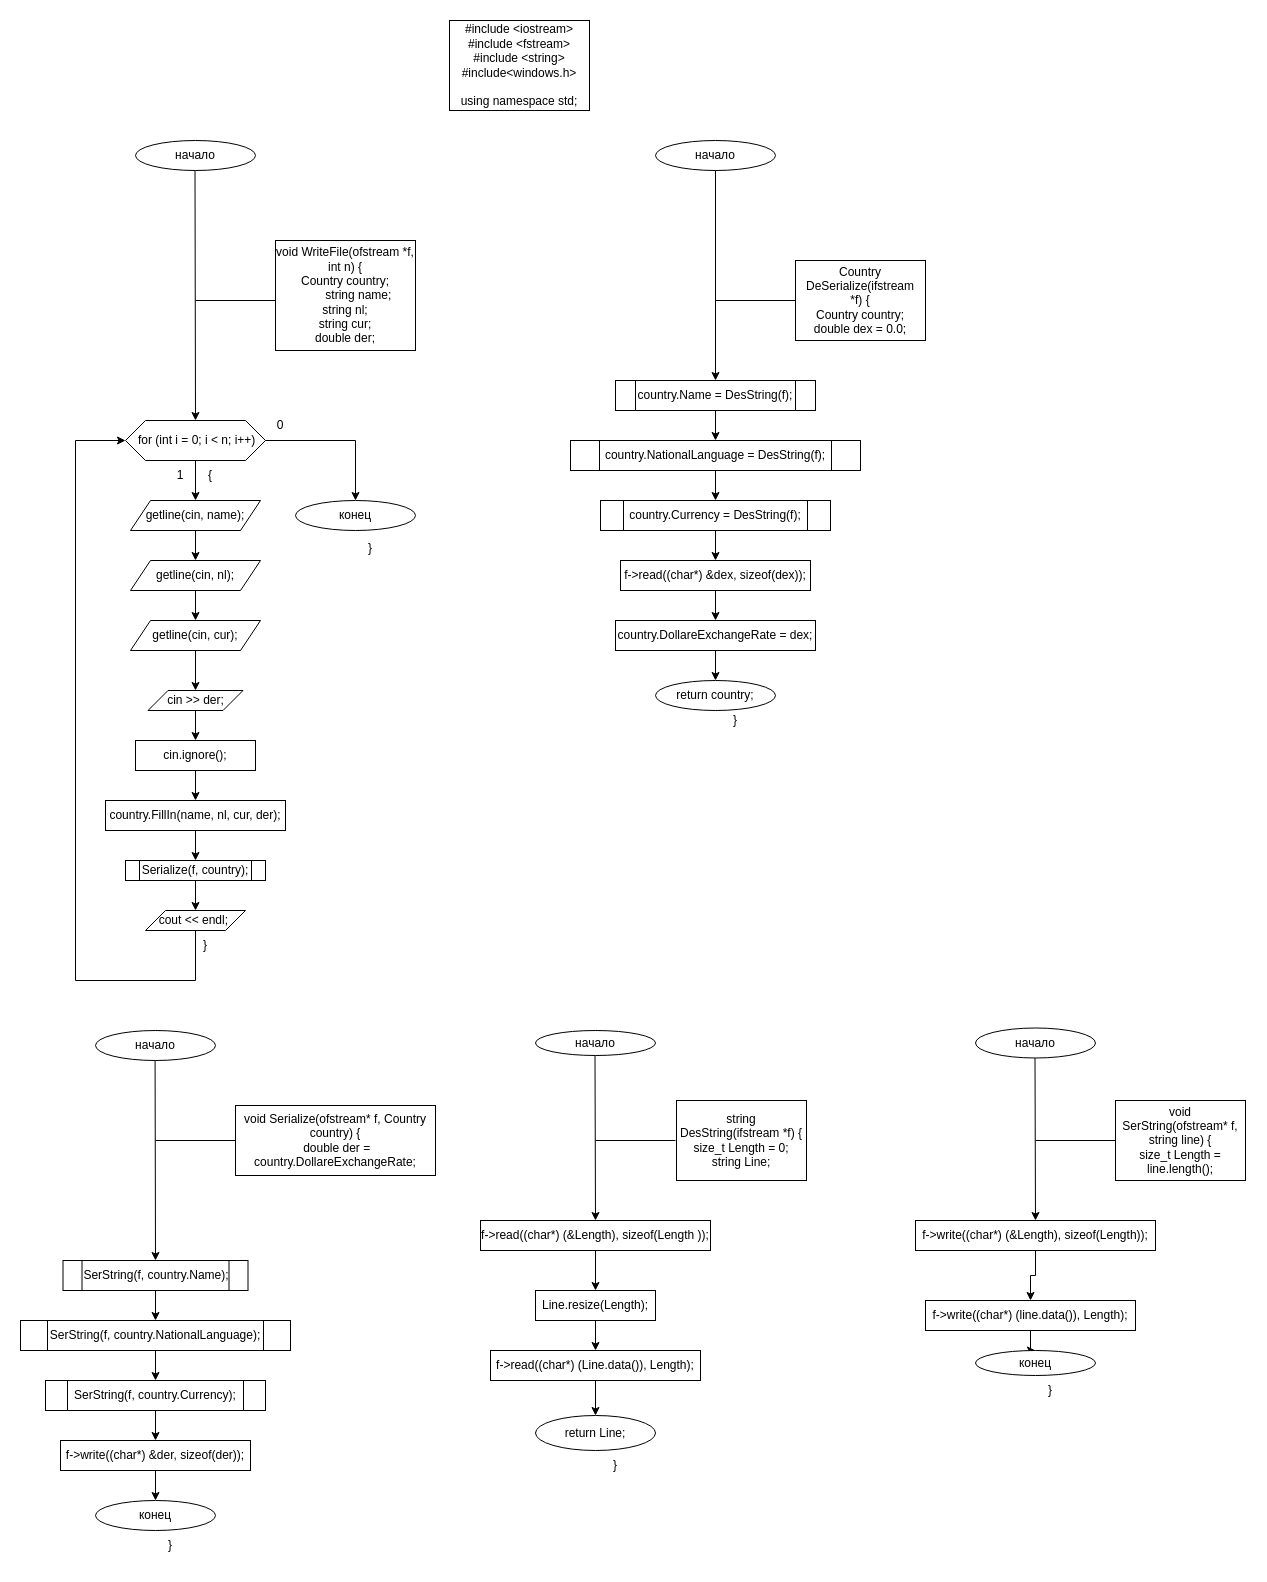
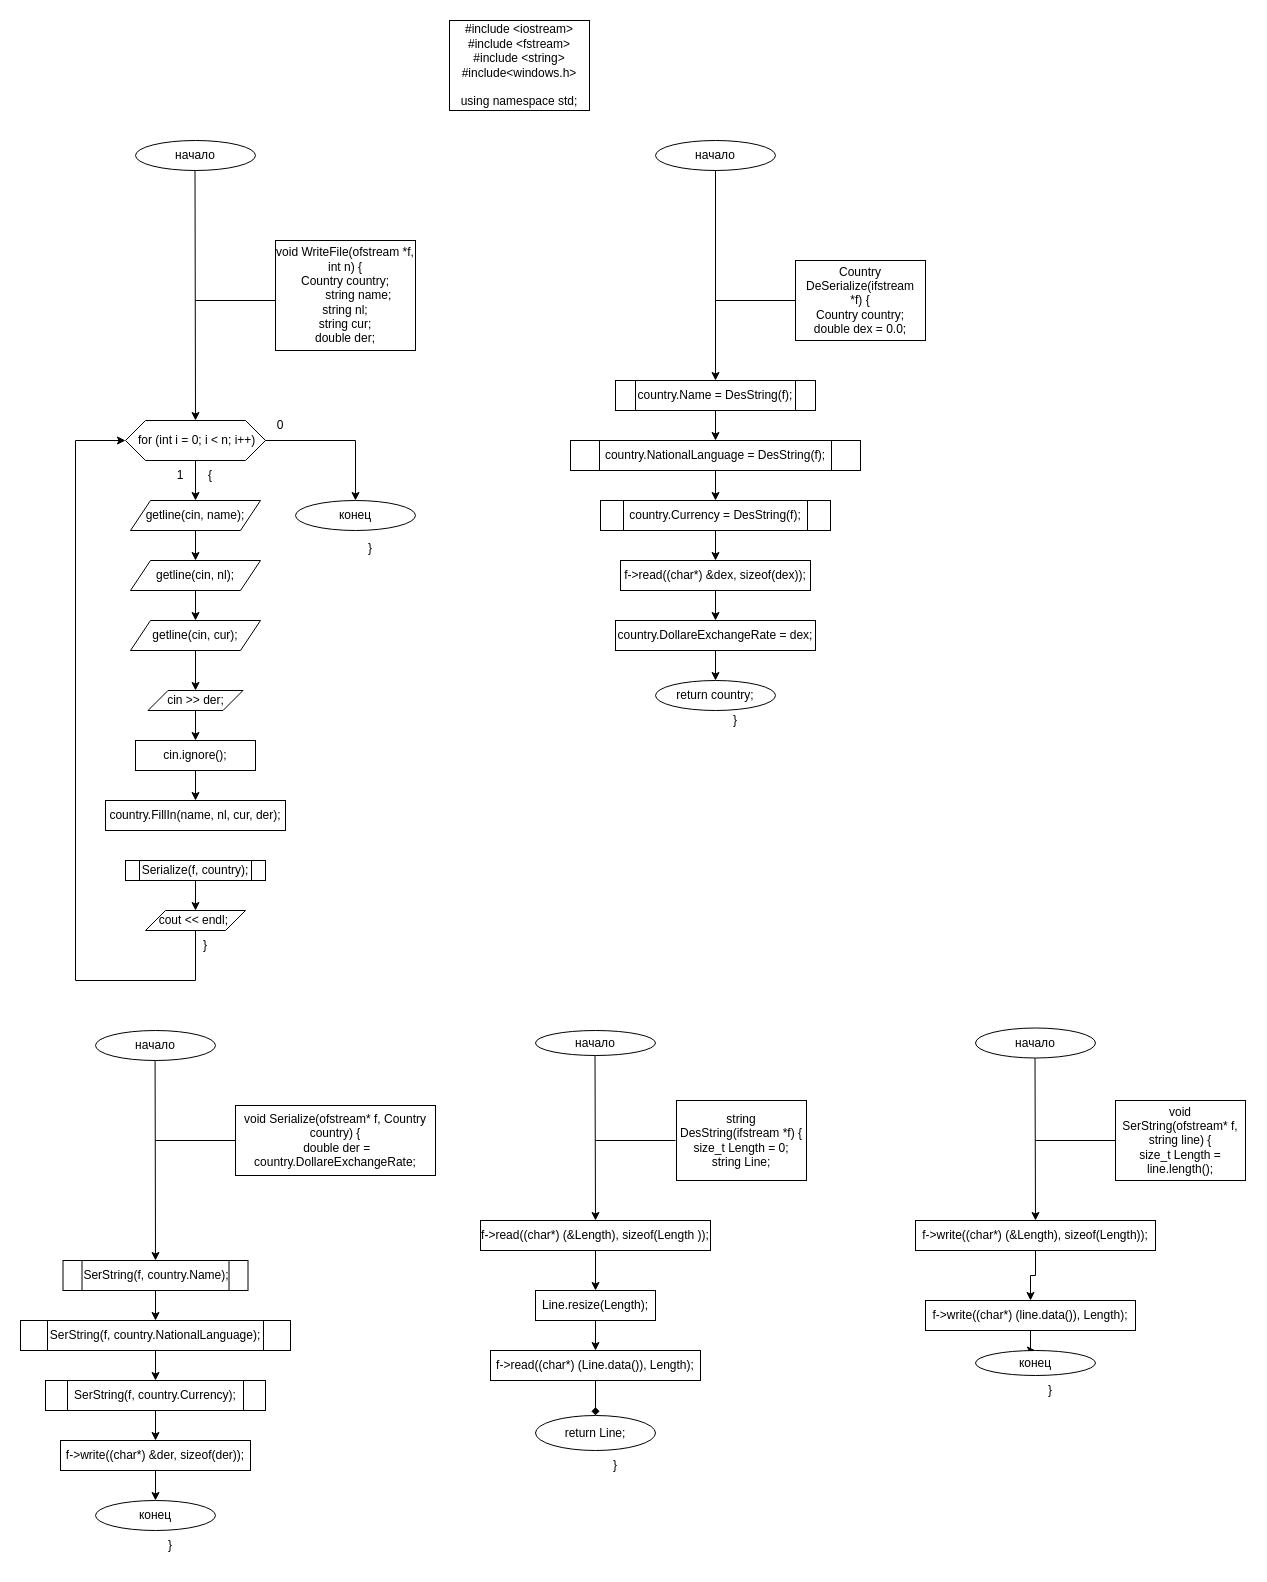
(196, 850) -> none
(596, 1407) -> (596, 1406)
